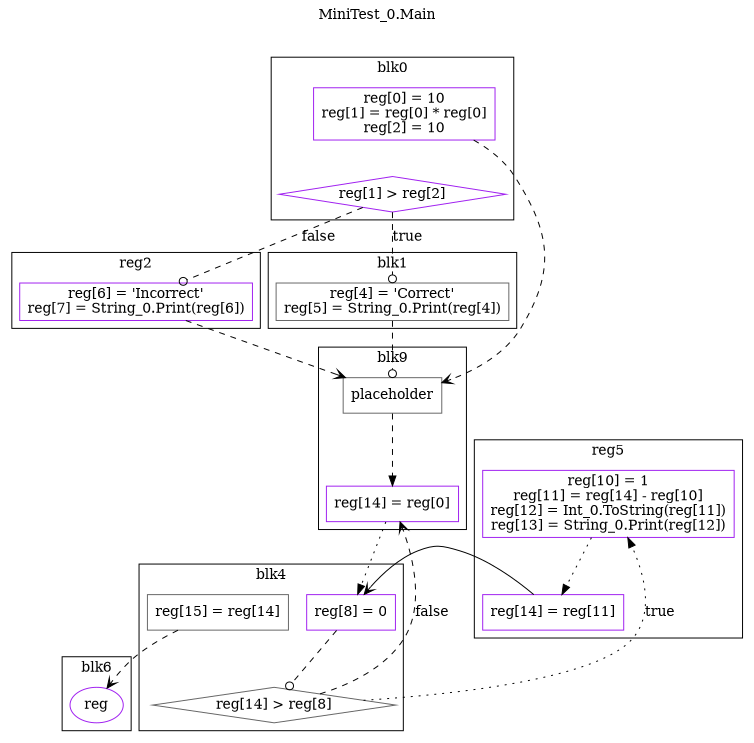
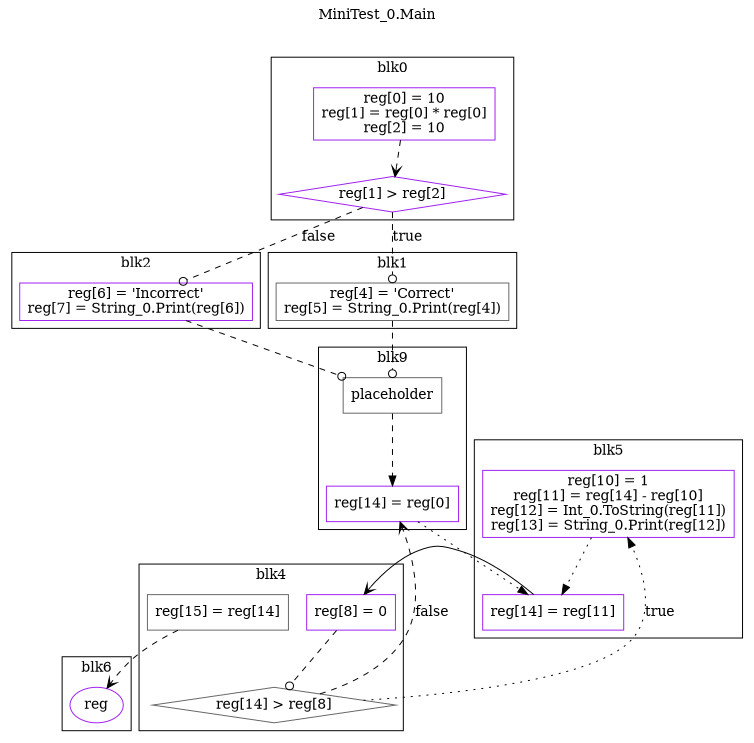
(136, 264) -> (136, 264)
(544, 268) -> (398, 153)
(262, 348) -> (262, 348)
(608, 451) -> (608, 451)
(374, 553) -> (446, 540)
